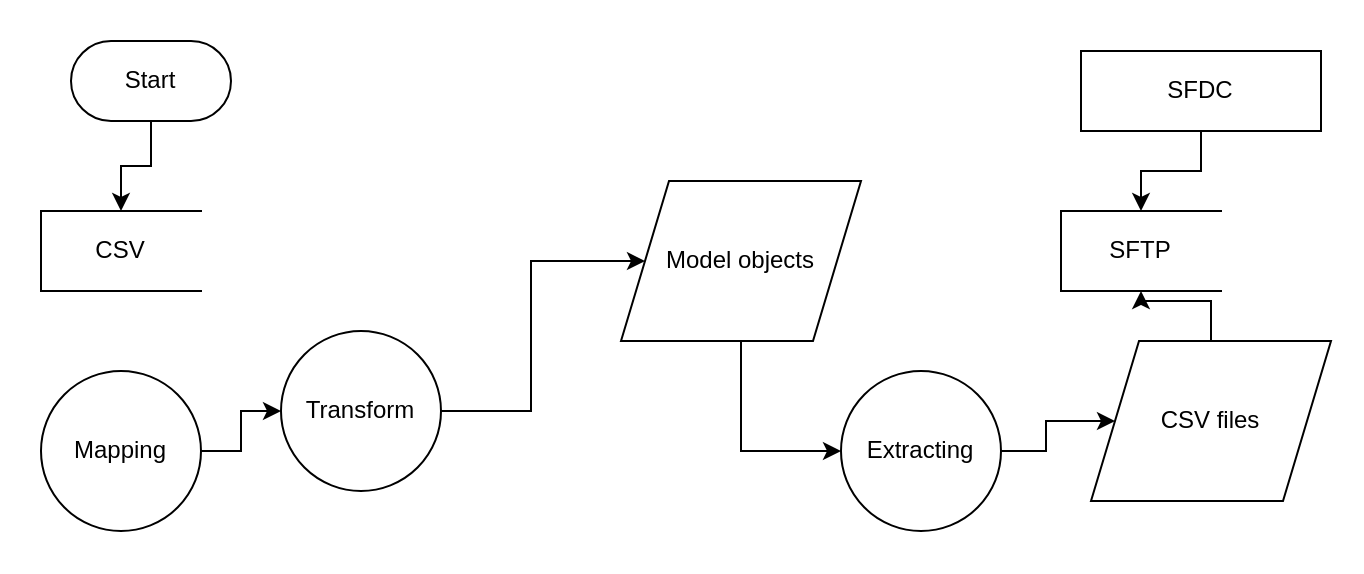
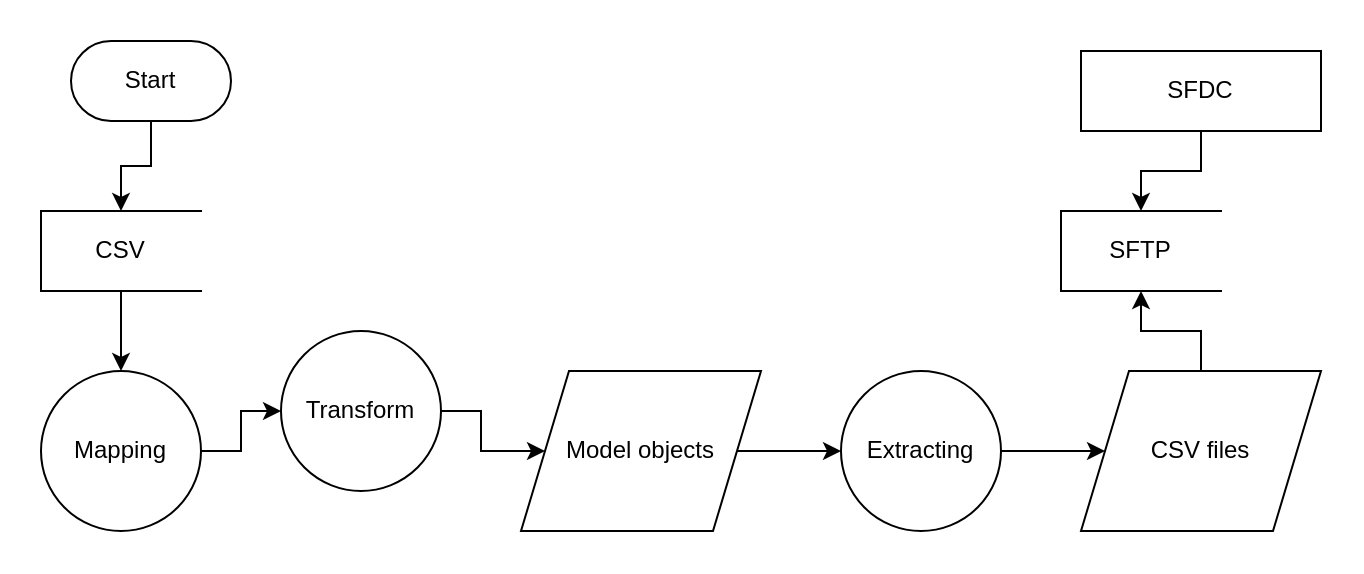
(741, 261) -> (641, 451)
none -> (121, 326)
(1211, 421) -> (1201, 451)
